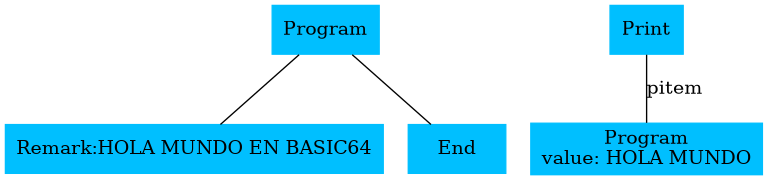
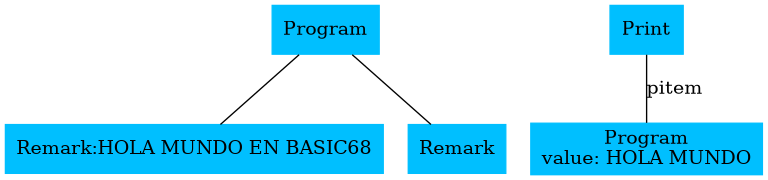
(194, 149) -> (194, 149)
(457, 149) -> (457, 149)
